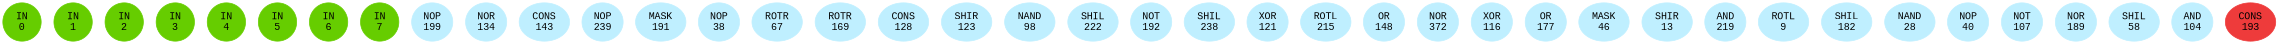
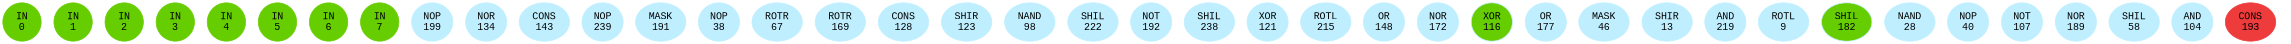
(1438, 22) -> (1438, 22)
(1492, 22) -> (1492, 22)
(1847, 22) -> (1847, 22)
